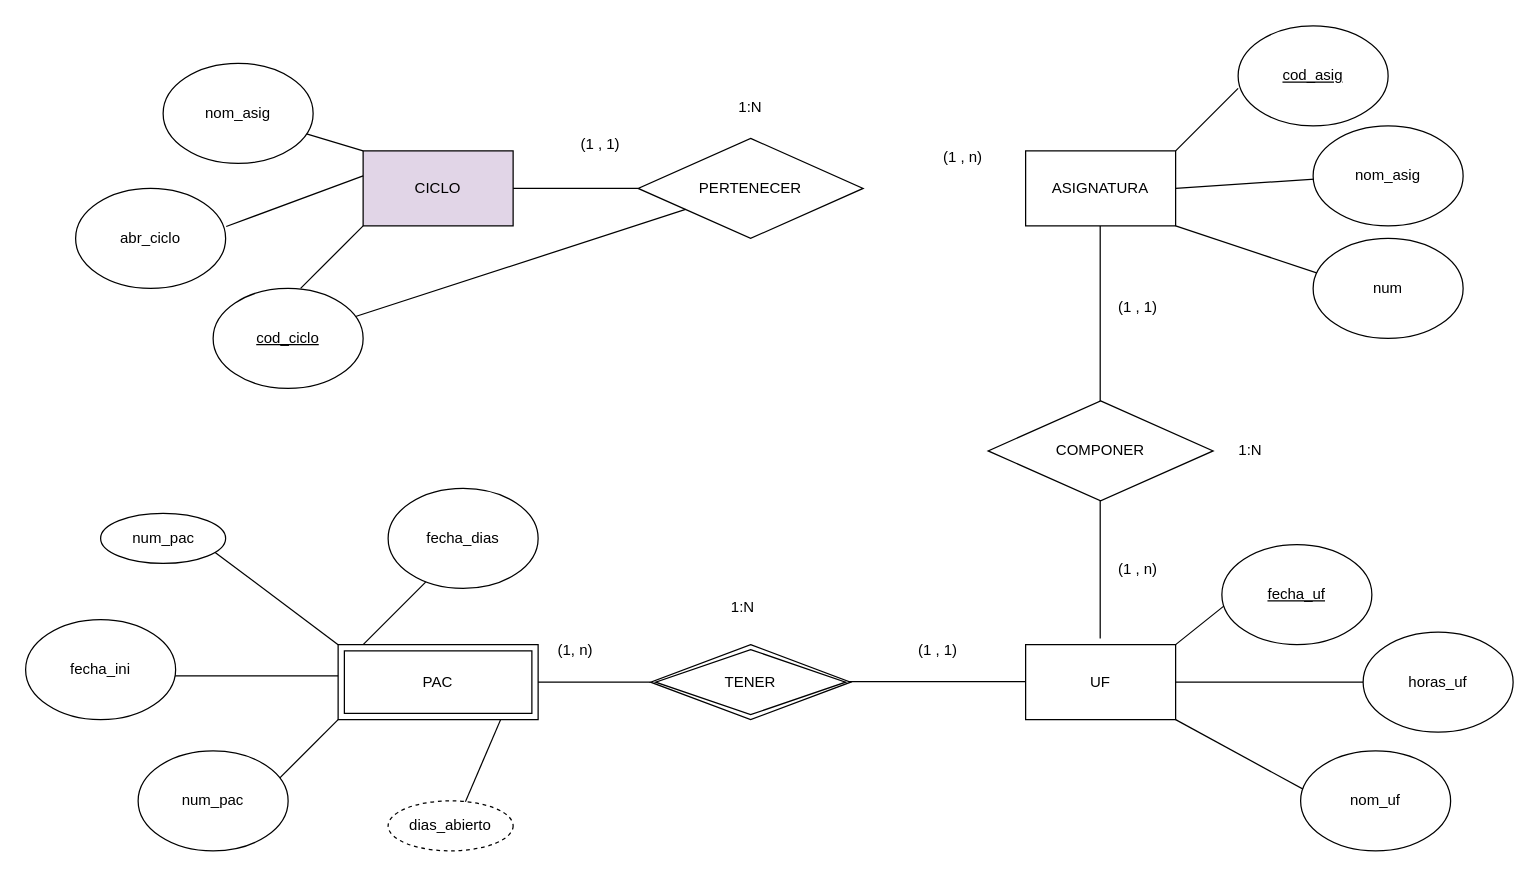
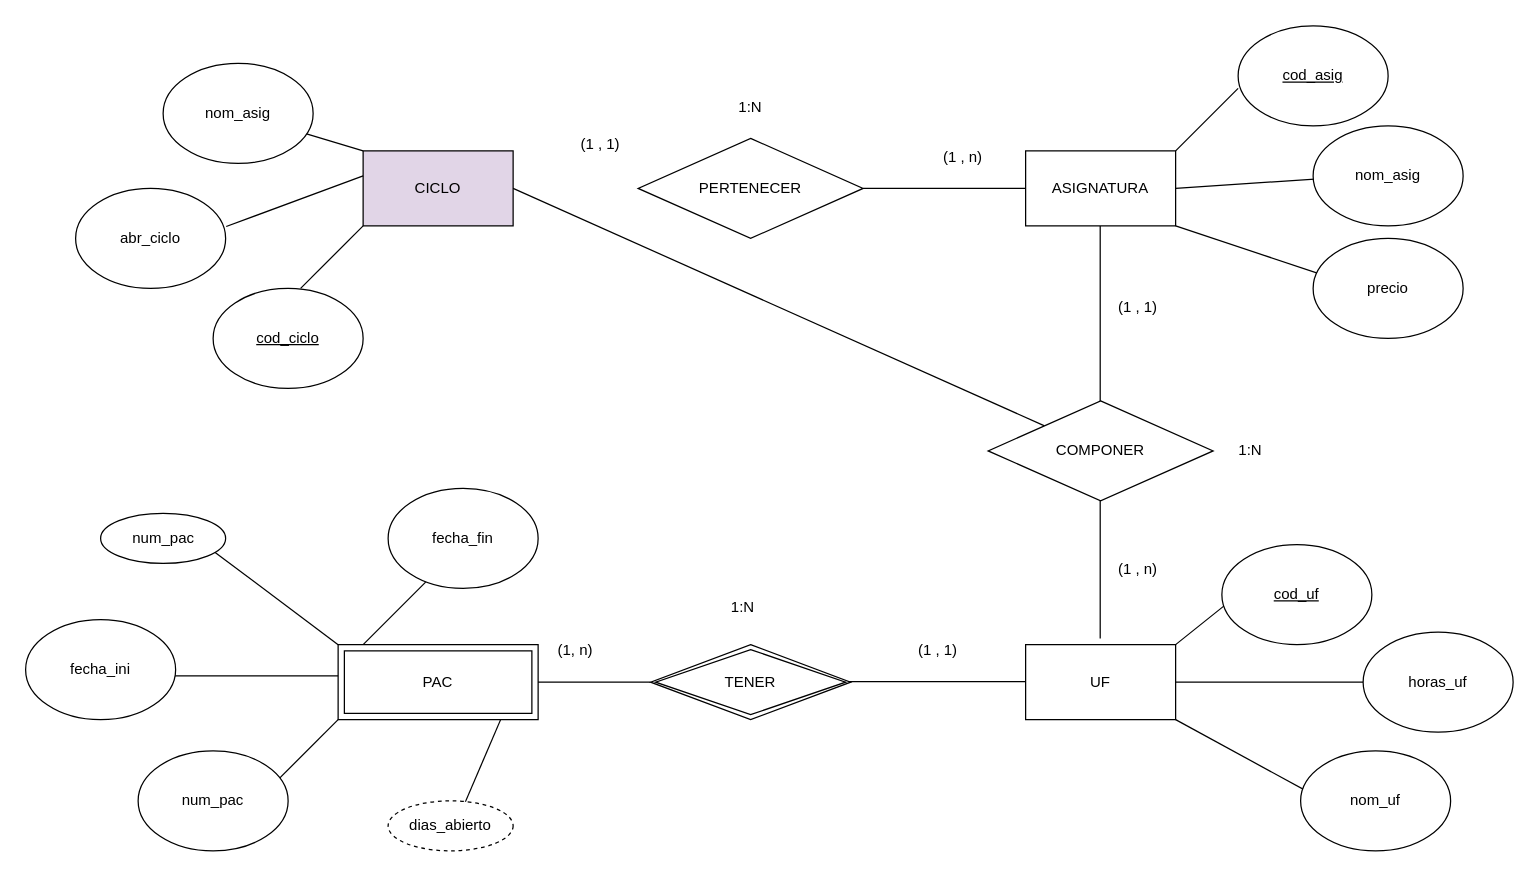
(575, 188) -> (779, 307)
(521, 263) -> (944, 188)
(1388, 288) -> (1388, 288)
(463, 538) -> (463, 538)
(1297, 594) -> (1297, 594)
